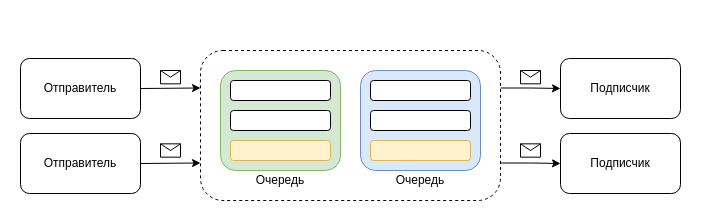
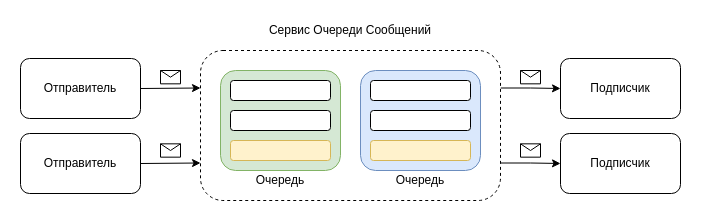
none -> (351, 31)
